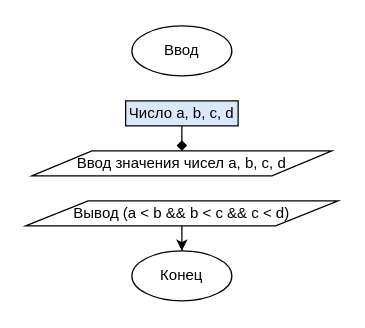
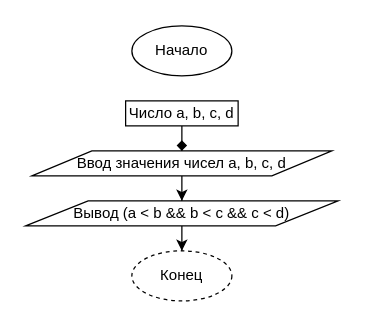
(182, 51) -> (182, 51)
(182, 113) -> (182, 113)
none -> (182, 193)
(182, 276) -> (182, 276)
